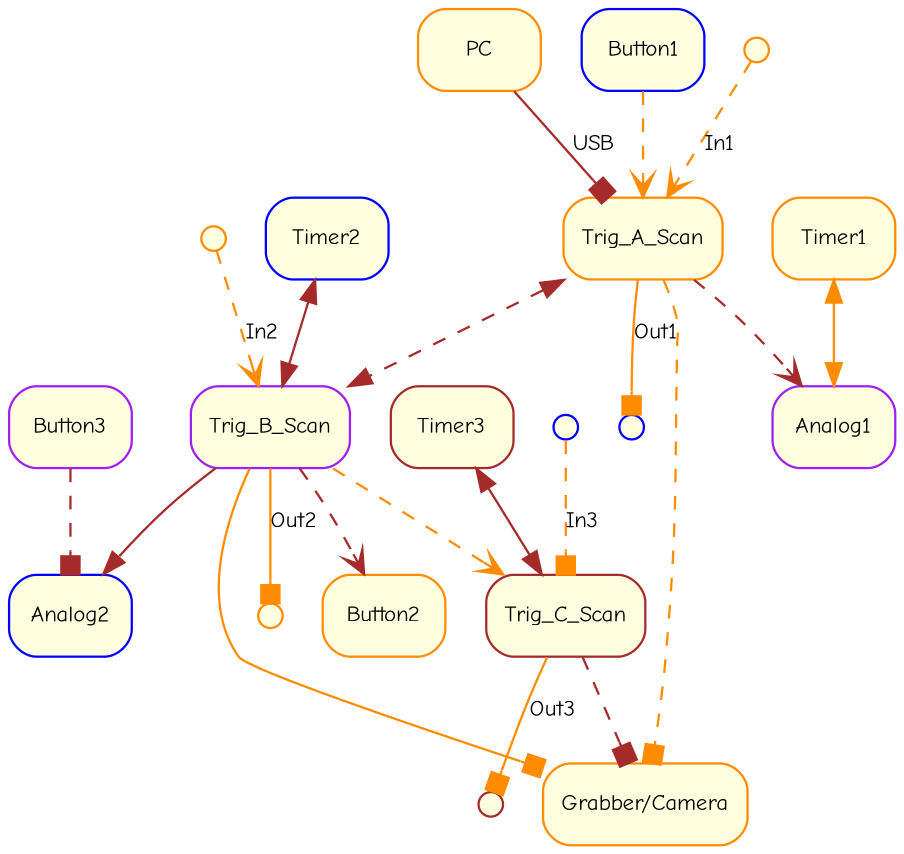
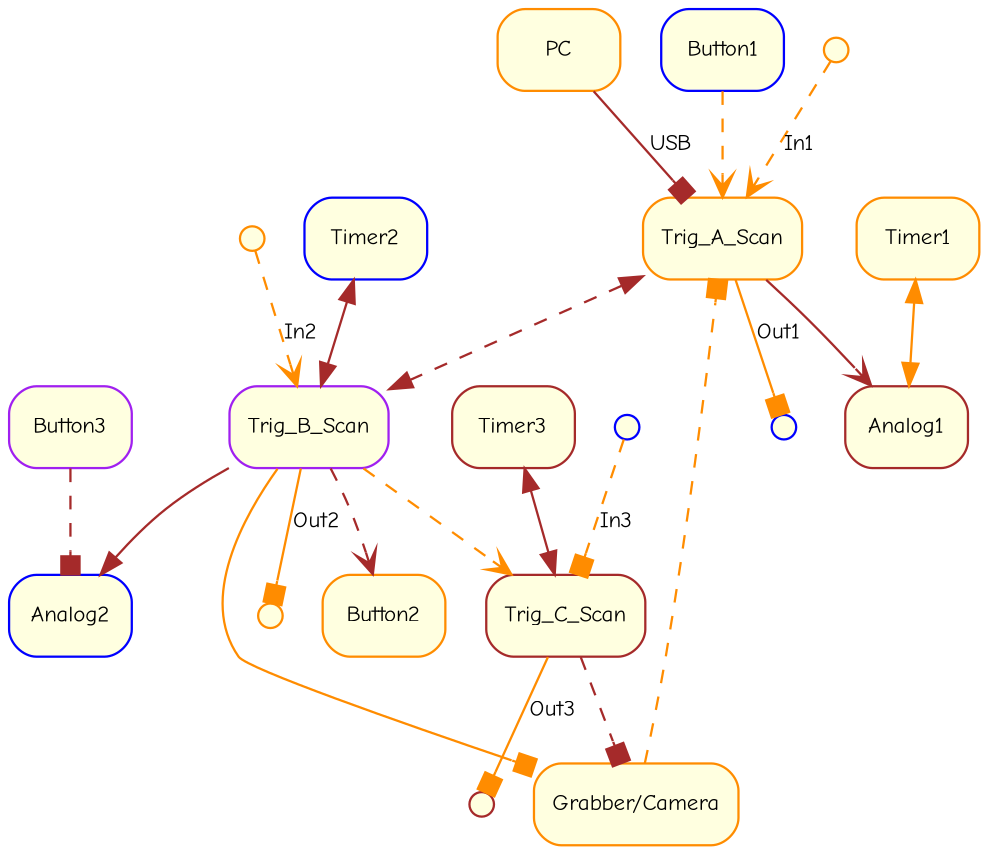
(742, 322) -> (811, 323)
(834, 427) -> (907, 427)
(675, 510) -> (685, 534)
